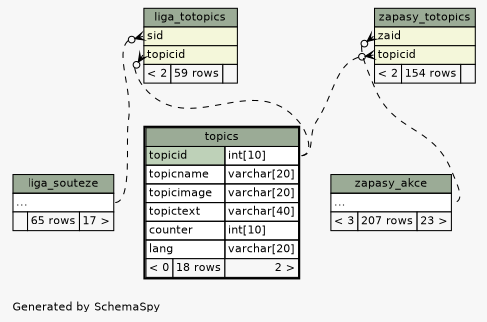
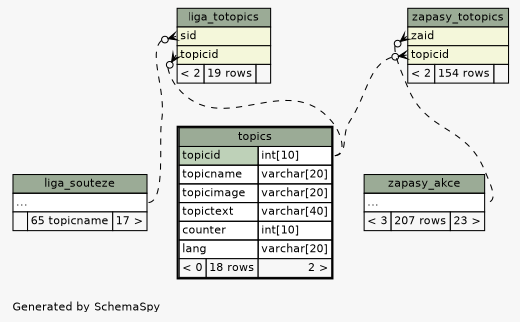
(197, 73) -> (230, 73)
(54, 221) -> (70, 221)
